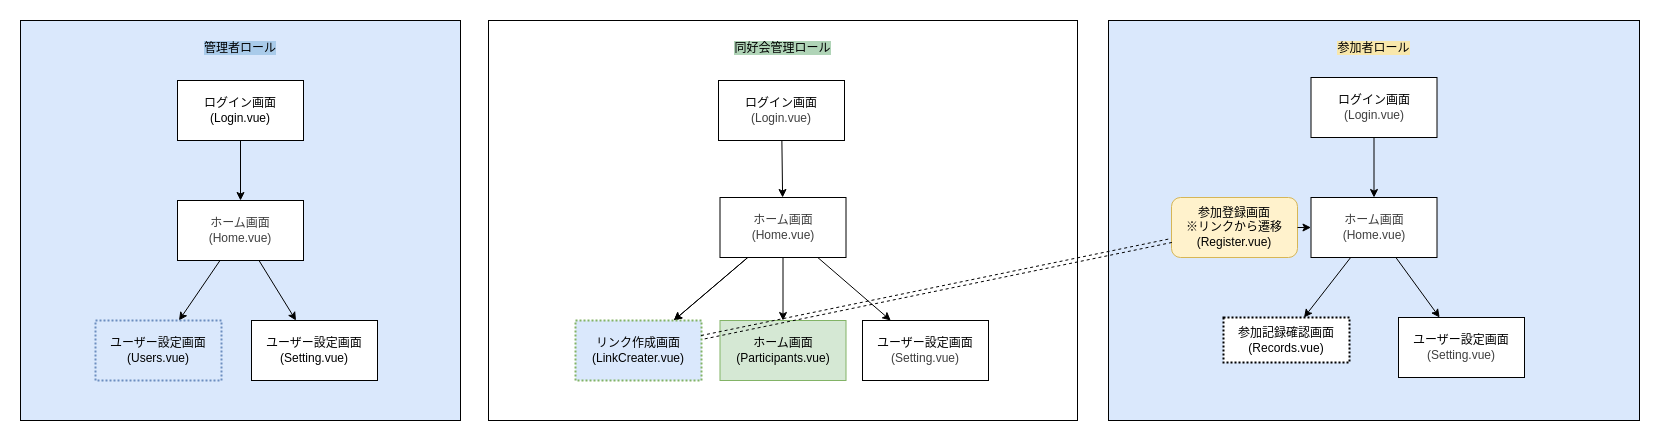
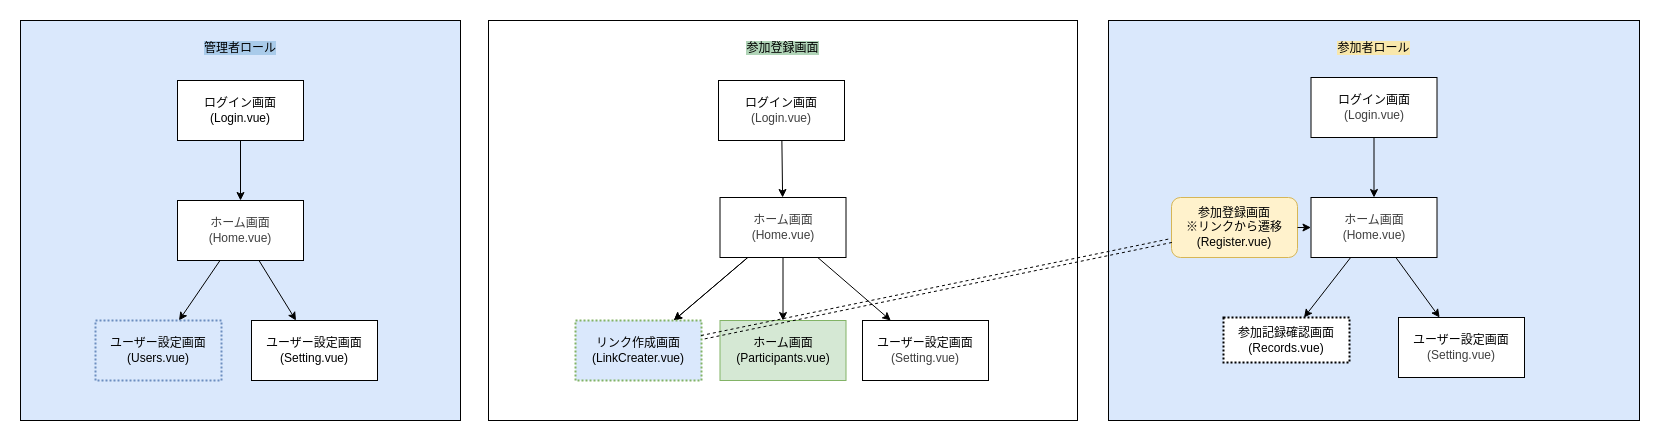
(783, 35) -> (783, 35)
